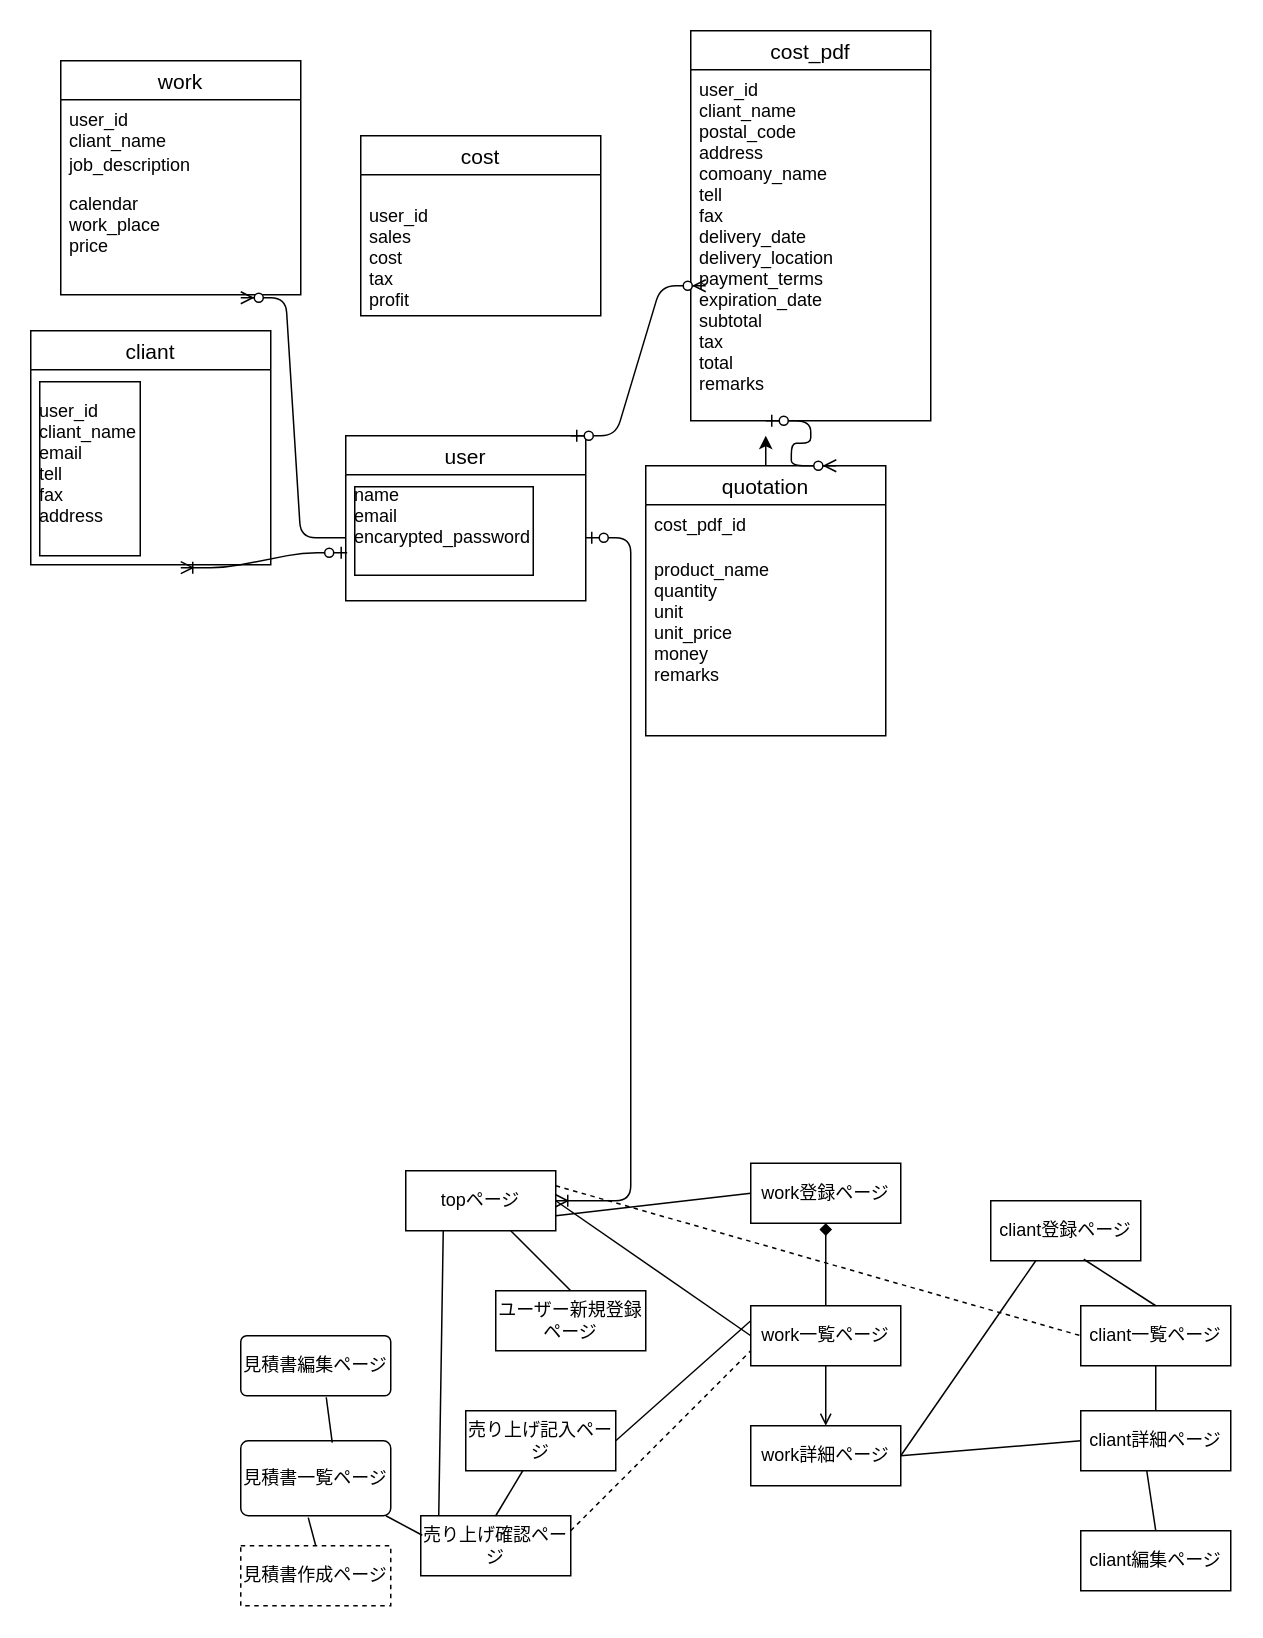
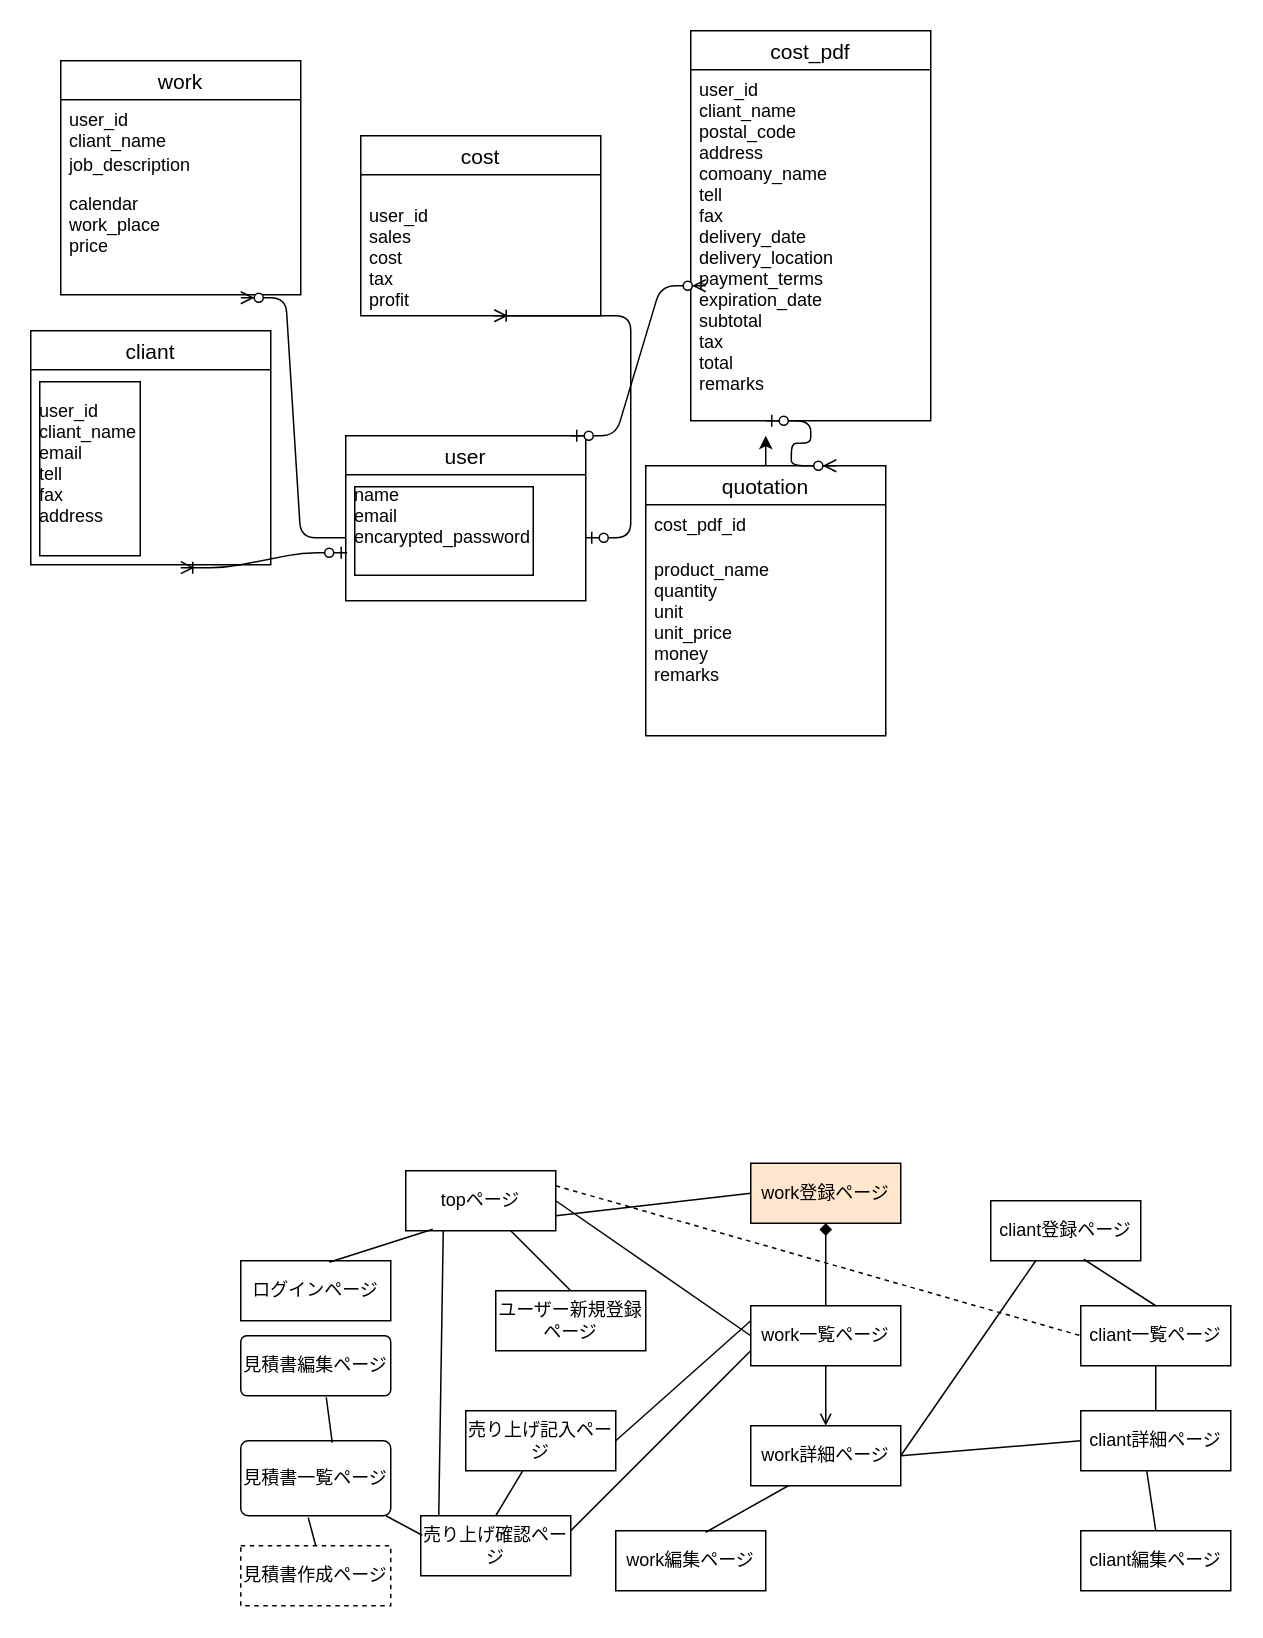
(631, 870) -> (631, 467)
(826, 1193) -> (826, 1193)
none -> (381, 1246)
none -> (316, 1291)
(661, 1441) -> (661, 1441)
none -> (747, 1509)
none -> (691, 1561)
